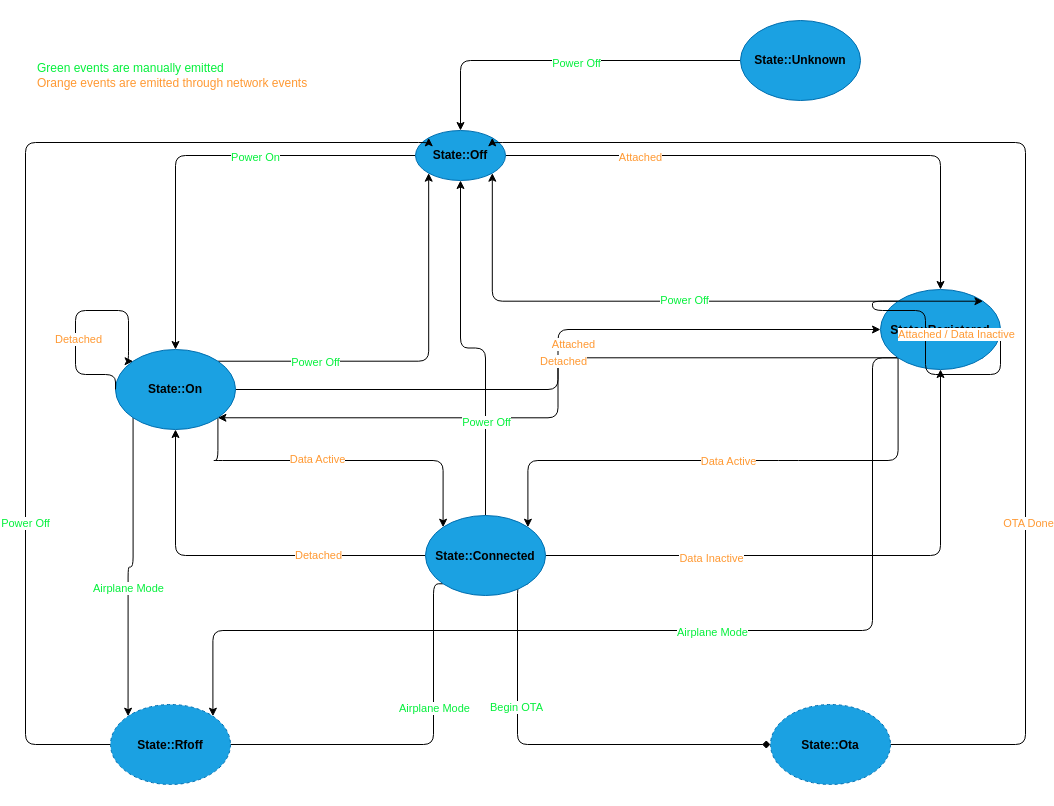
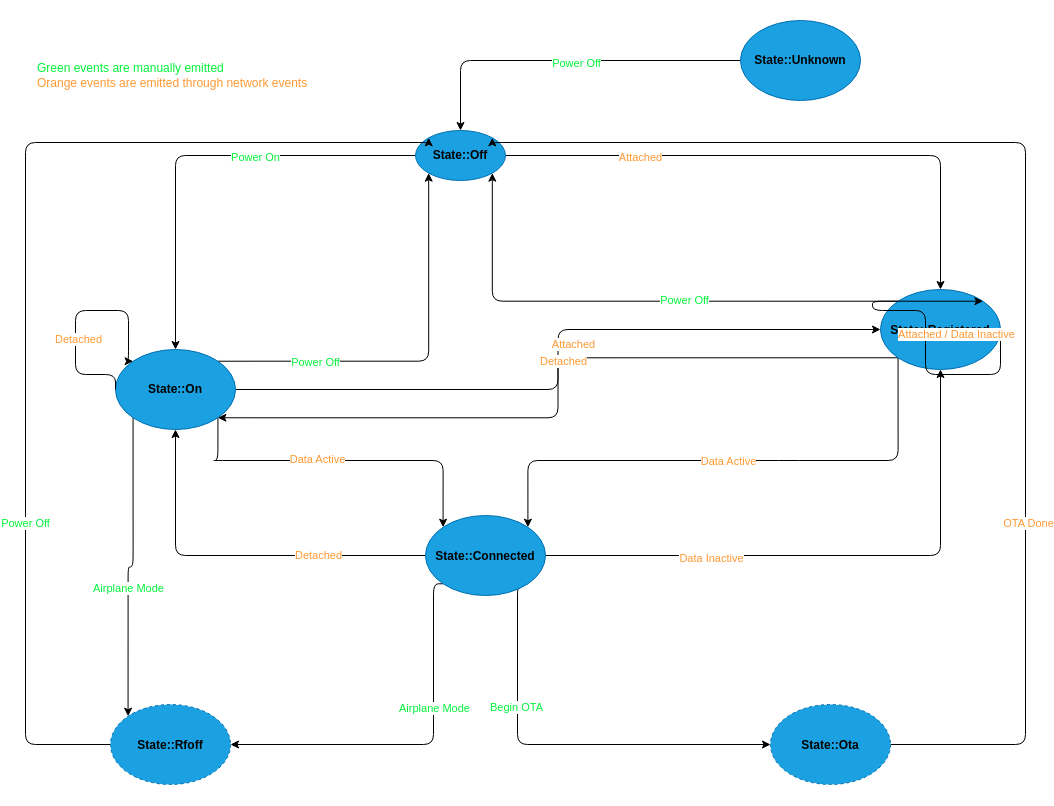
(476, 348) -> none
(638, 631) -> none
(236, 745) -> (238, 745)
(762, 745) -> (762, 745)
